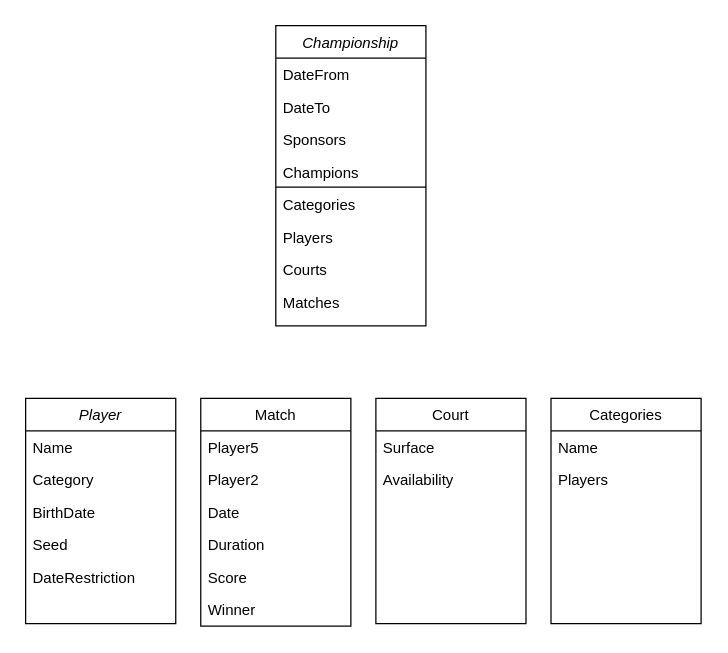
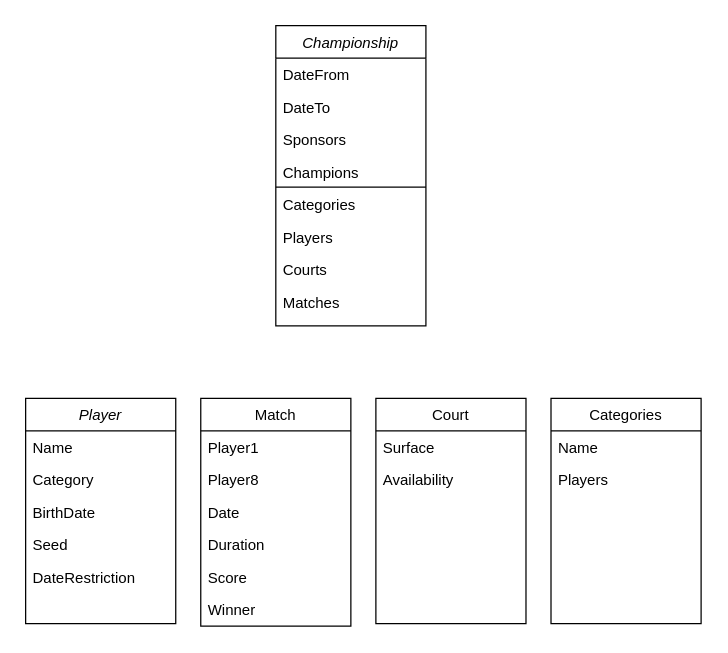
(235, 448) -> (235, 448)
(235, 480) -> (235, 480)
